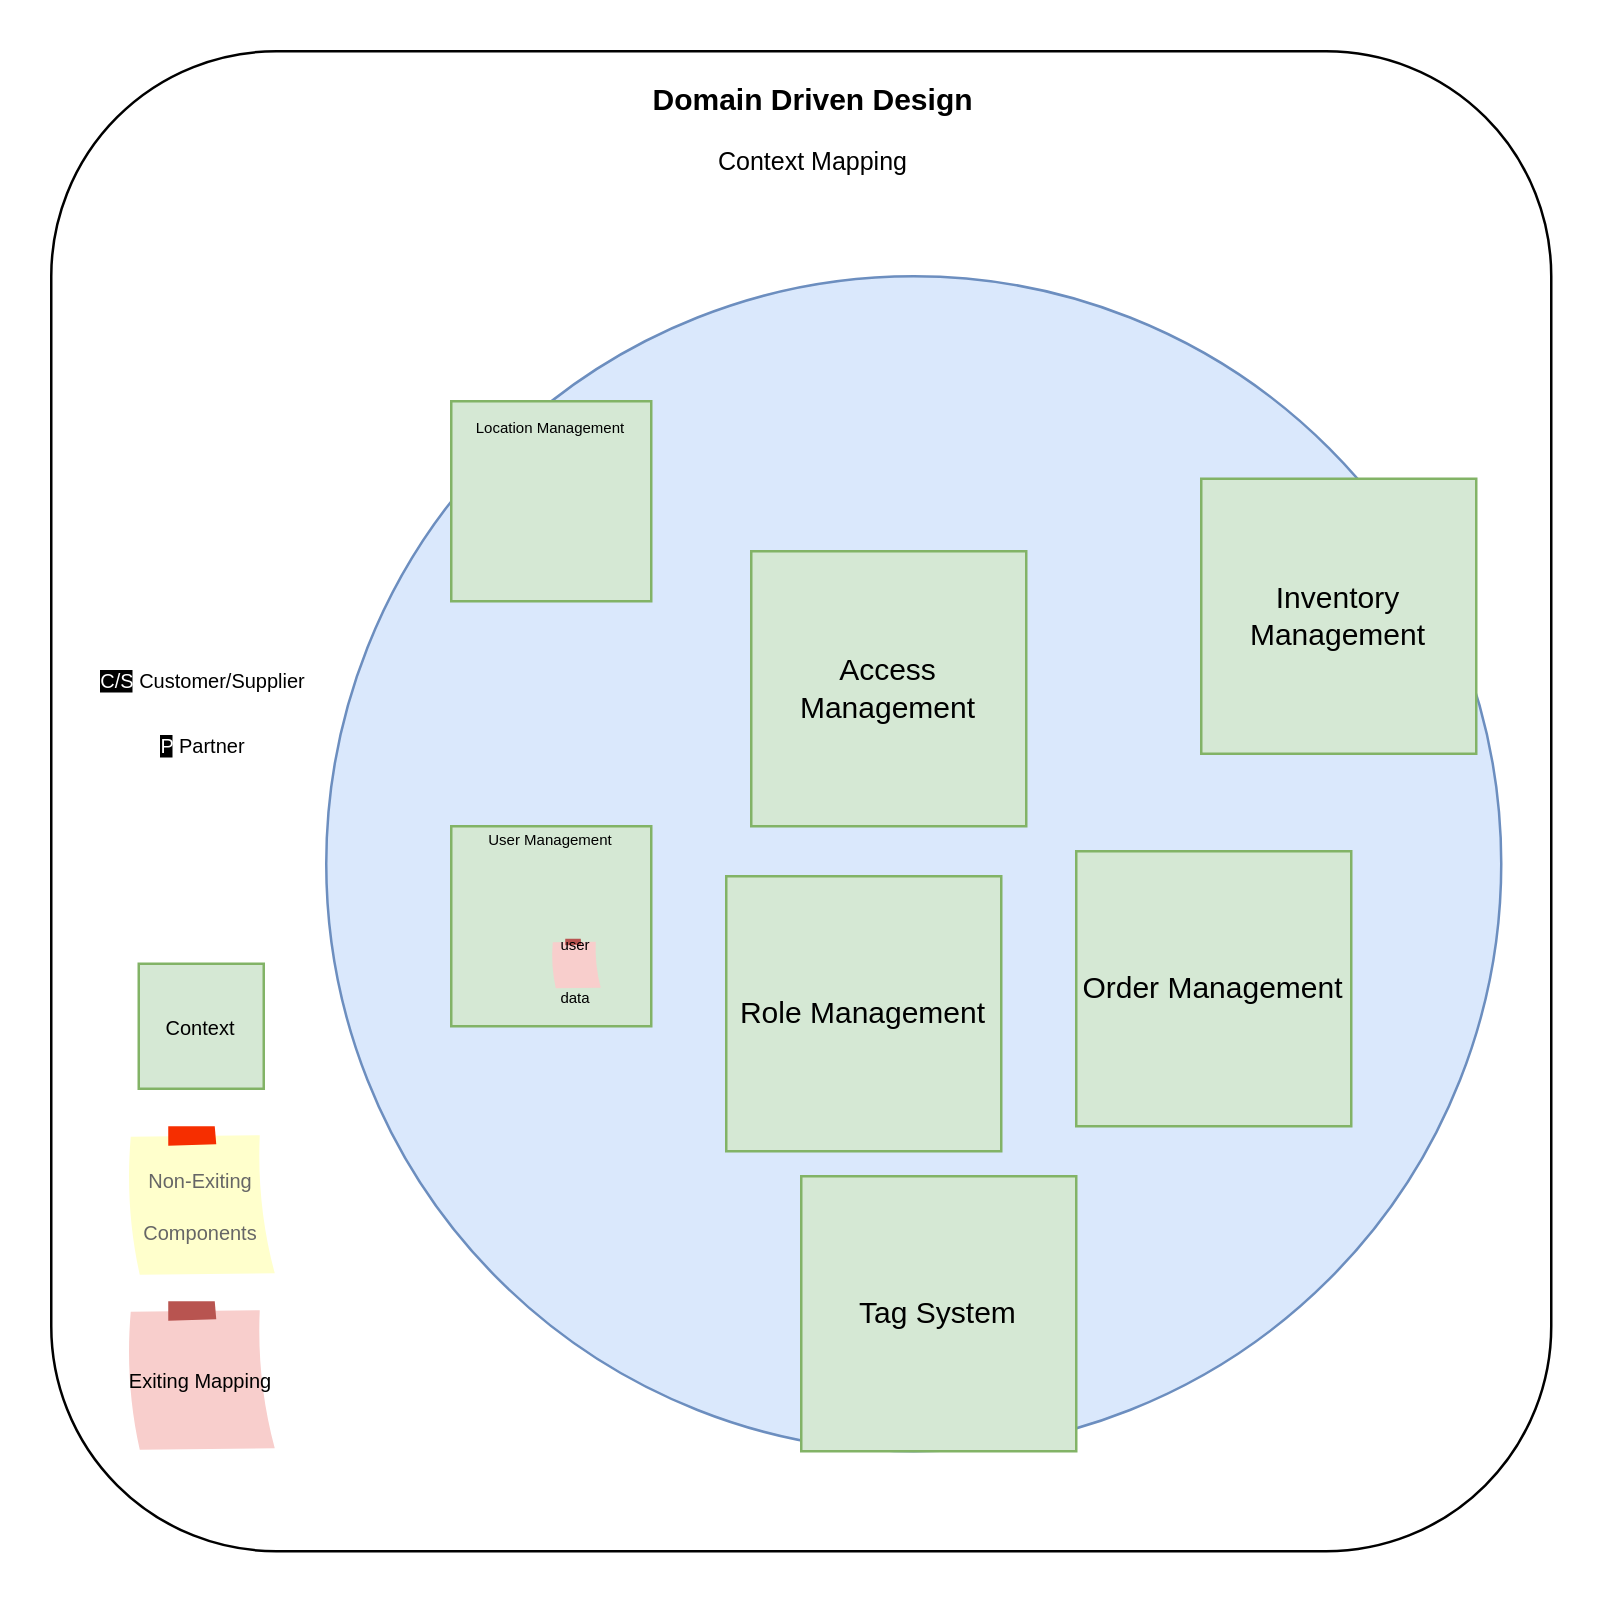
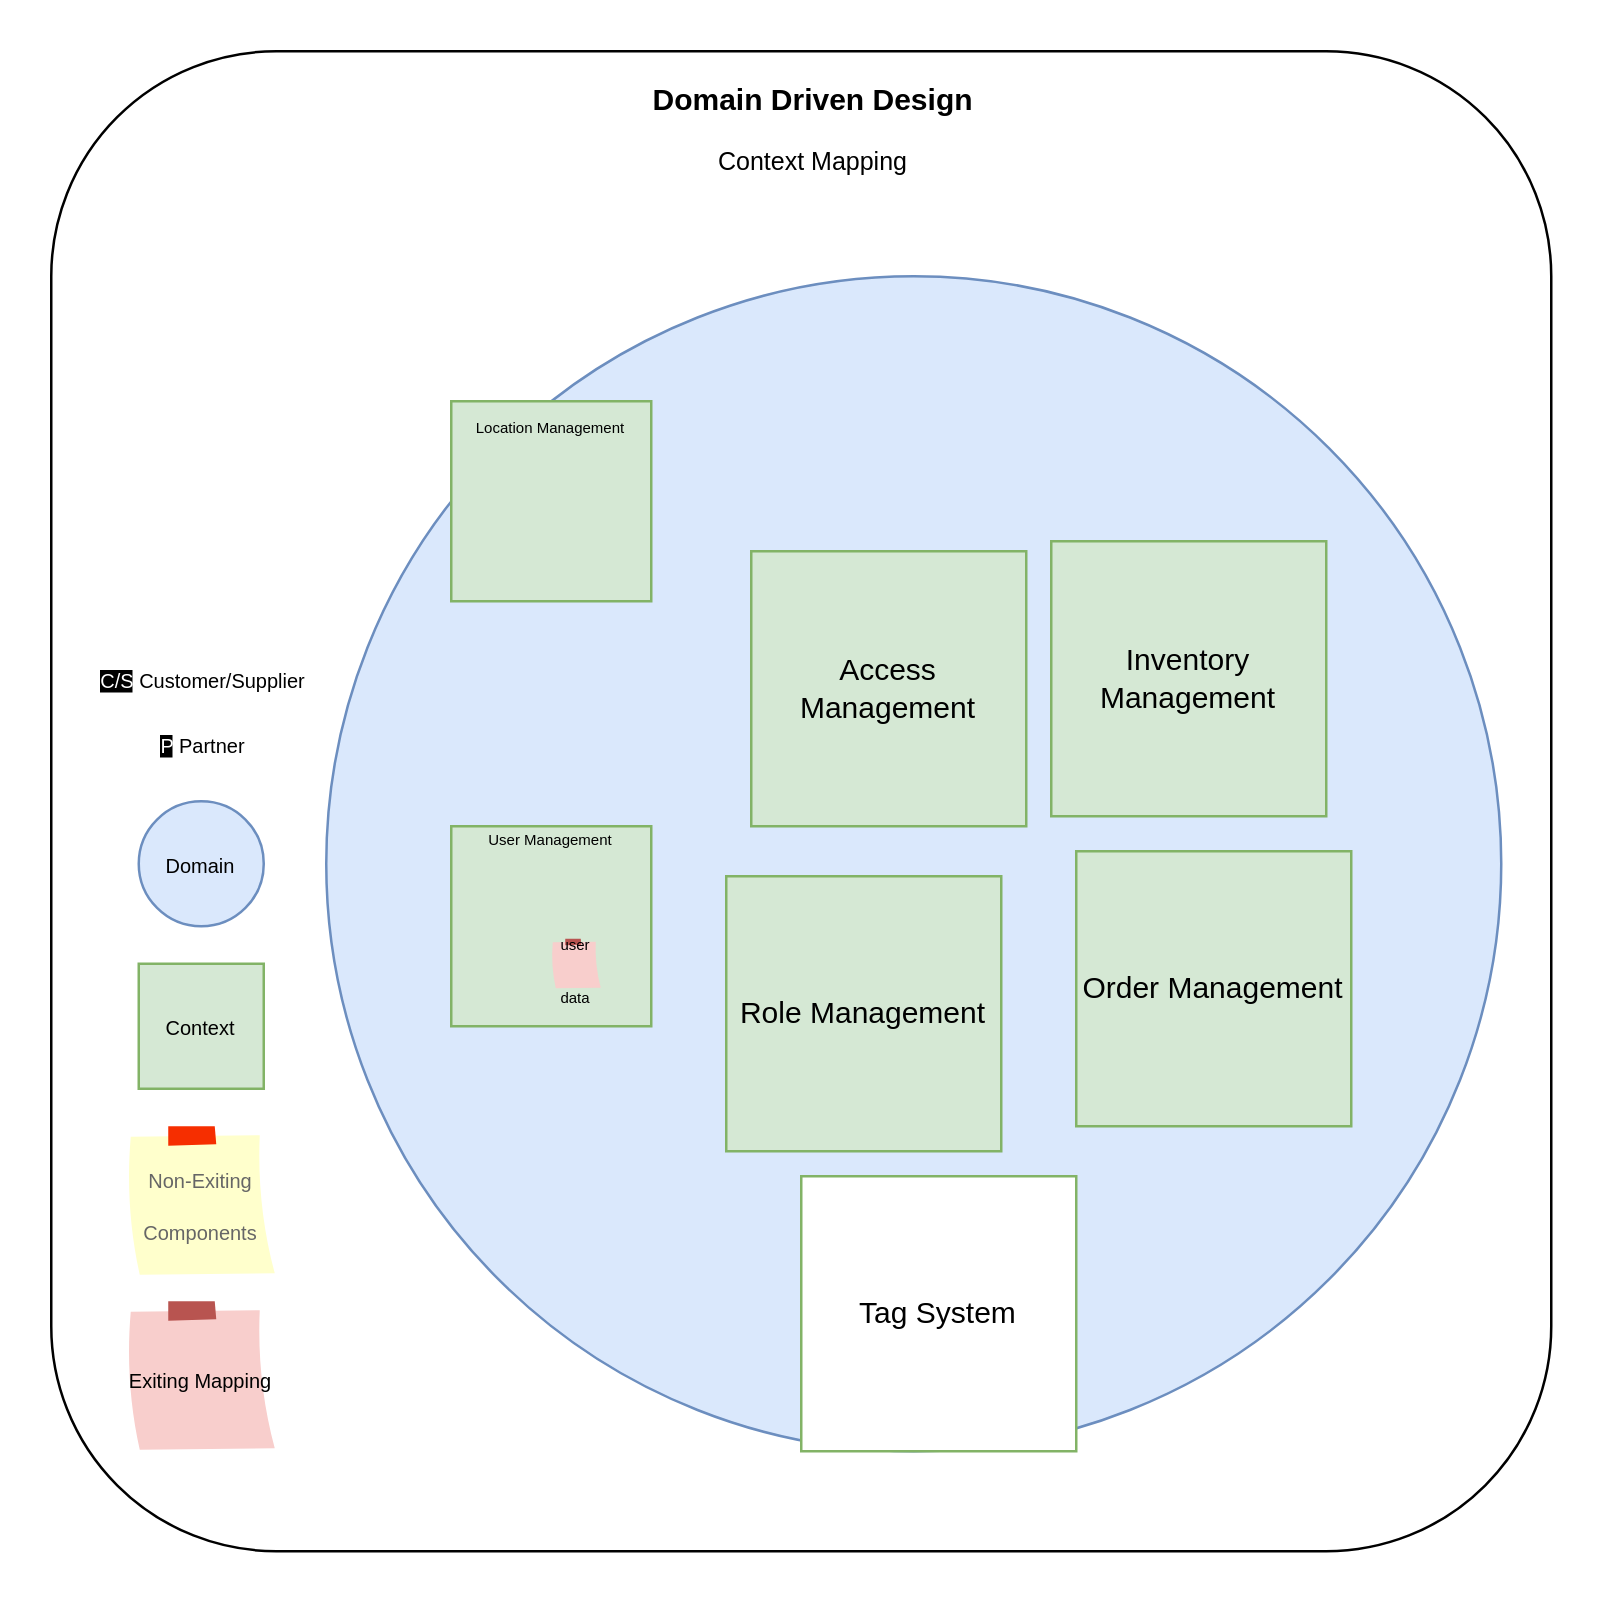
(1339, 616) -> (1189, 679)
none -> (201, 864)
(939, 1314) -> (939, 1314)
